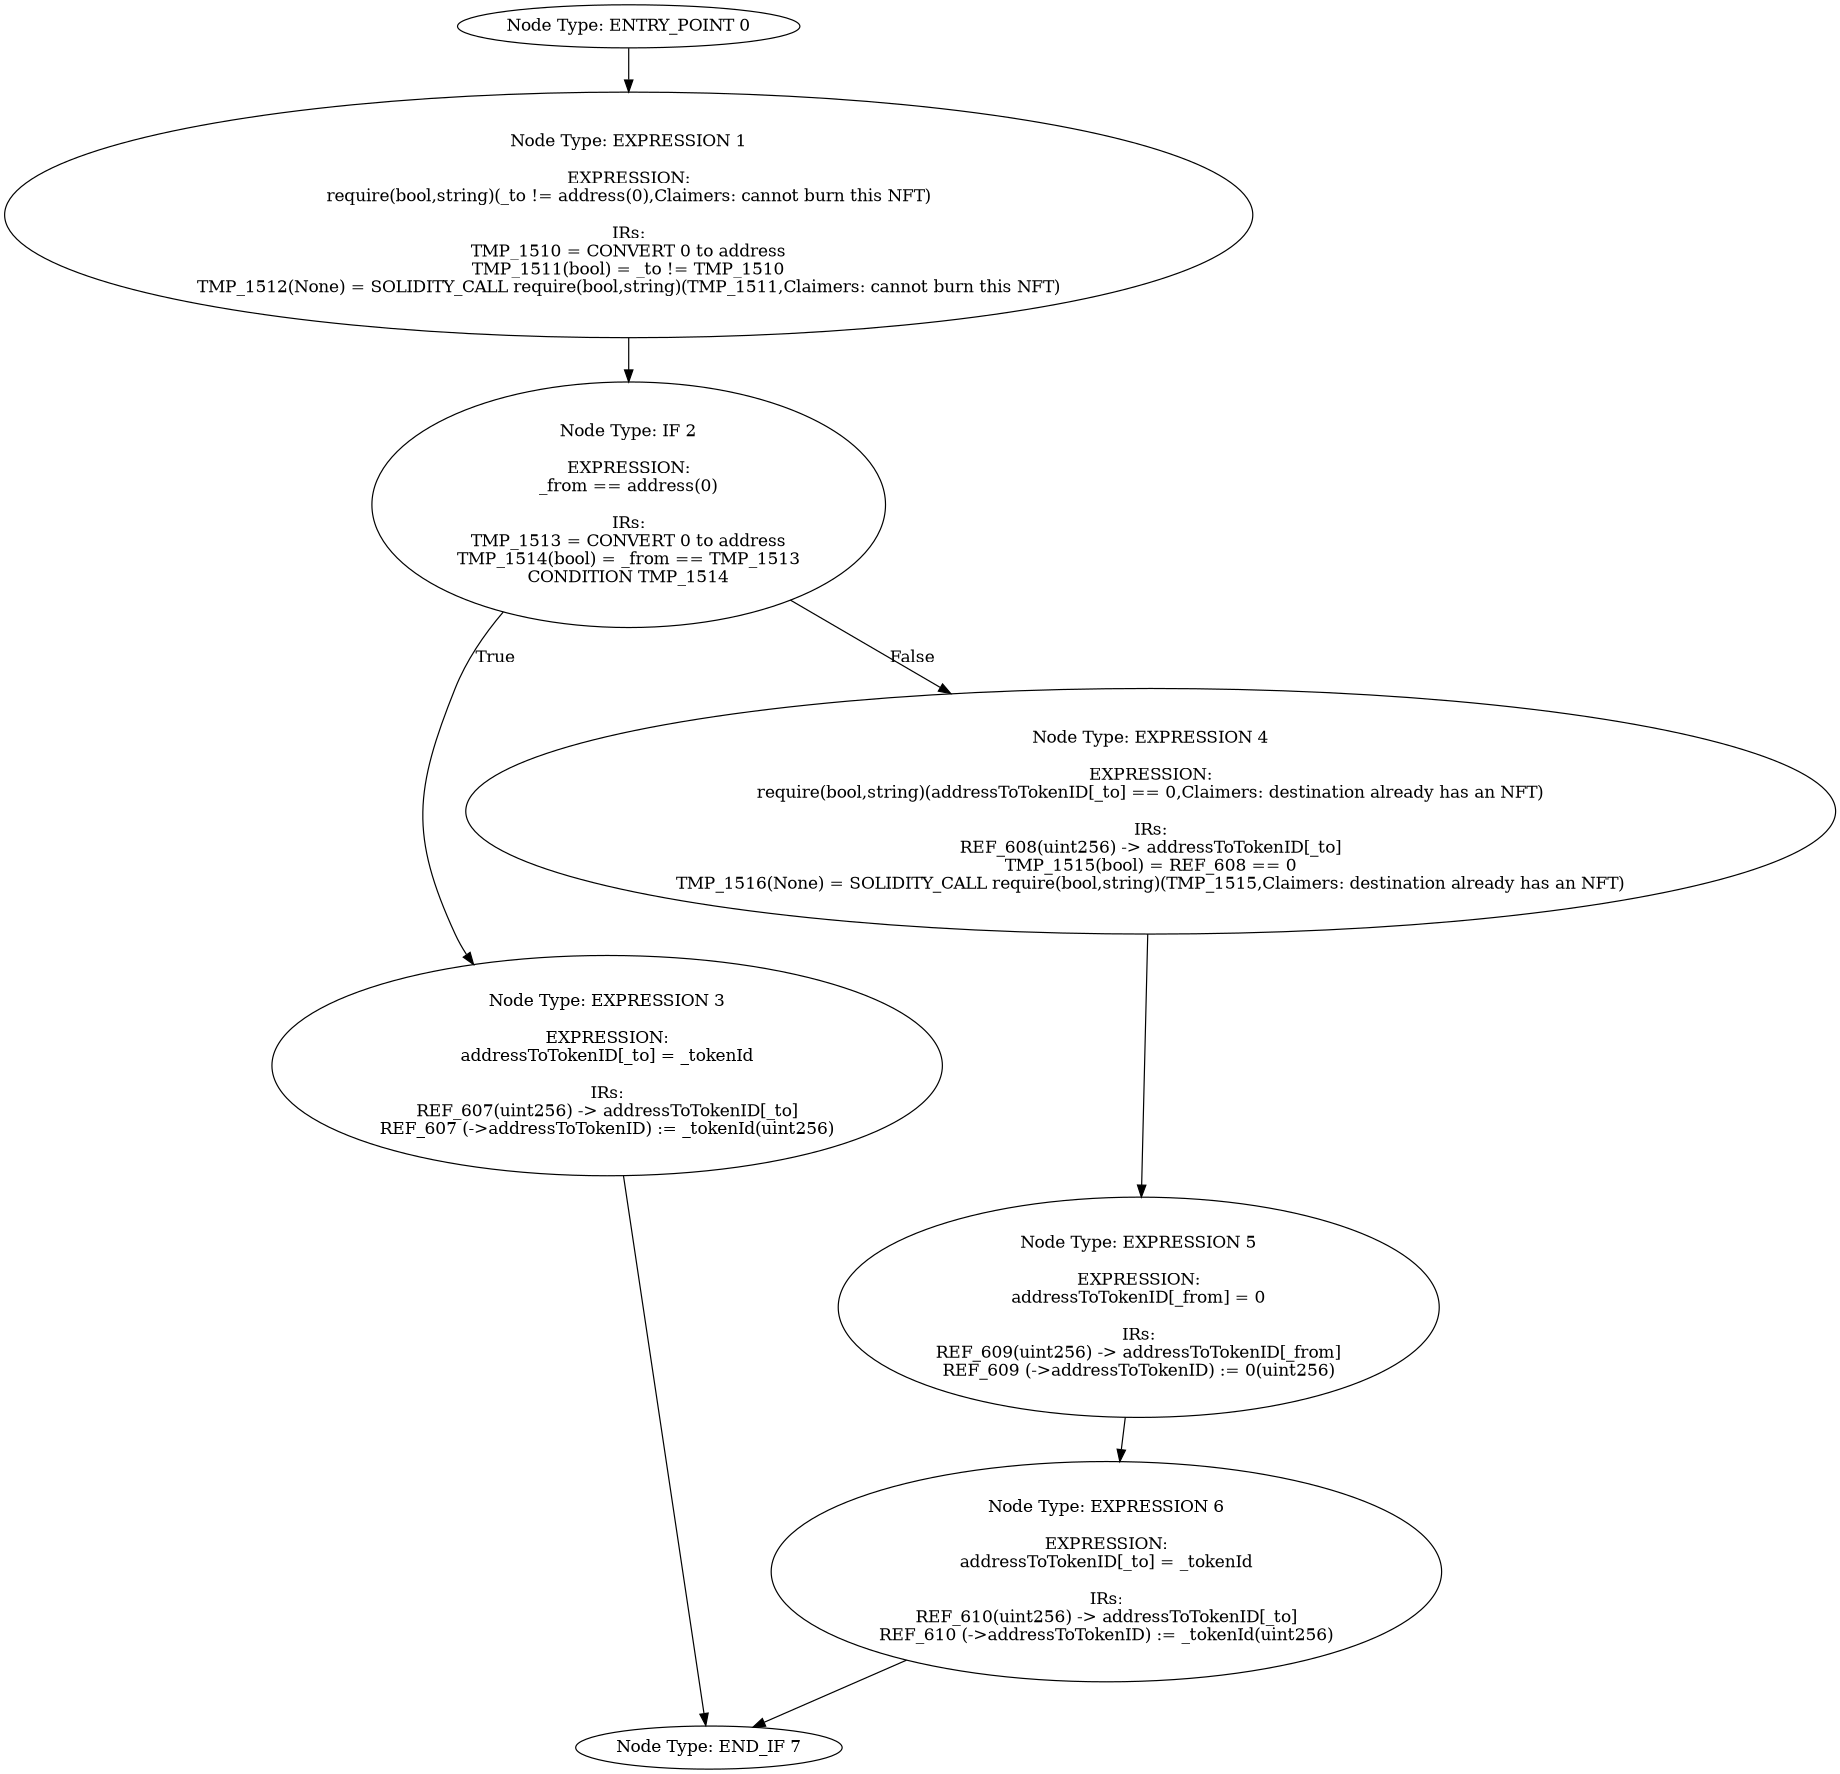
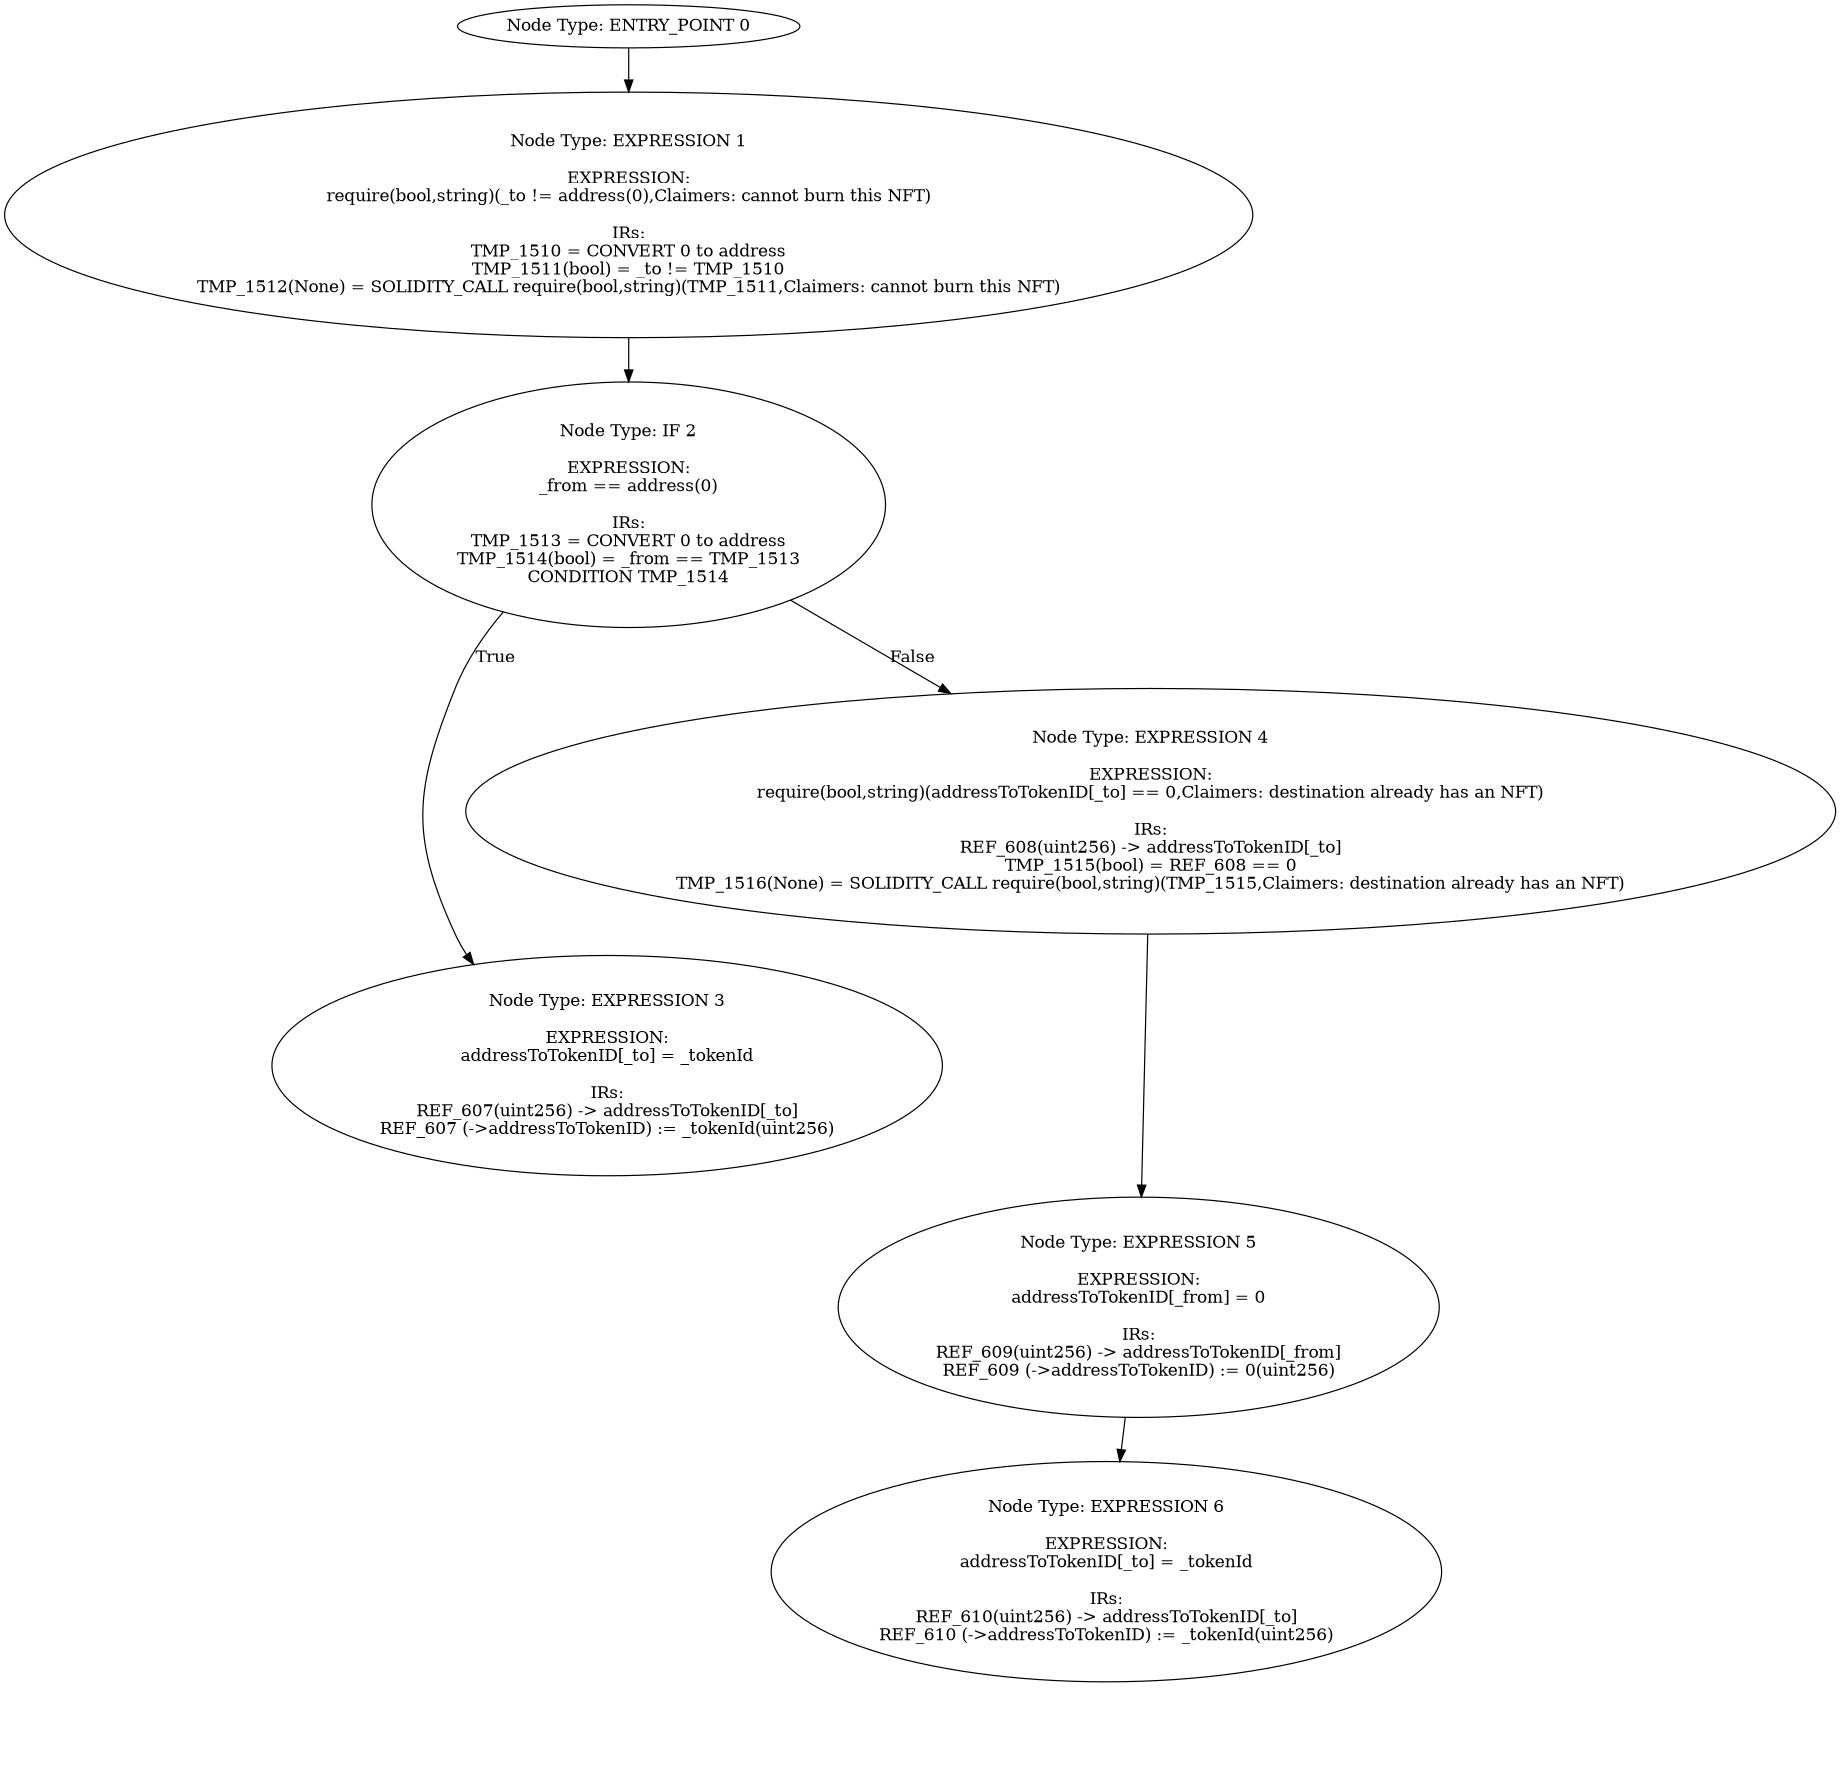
(709, 1748) -> none
